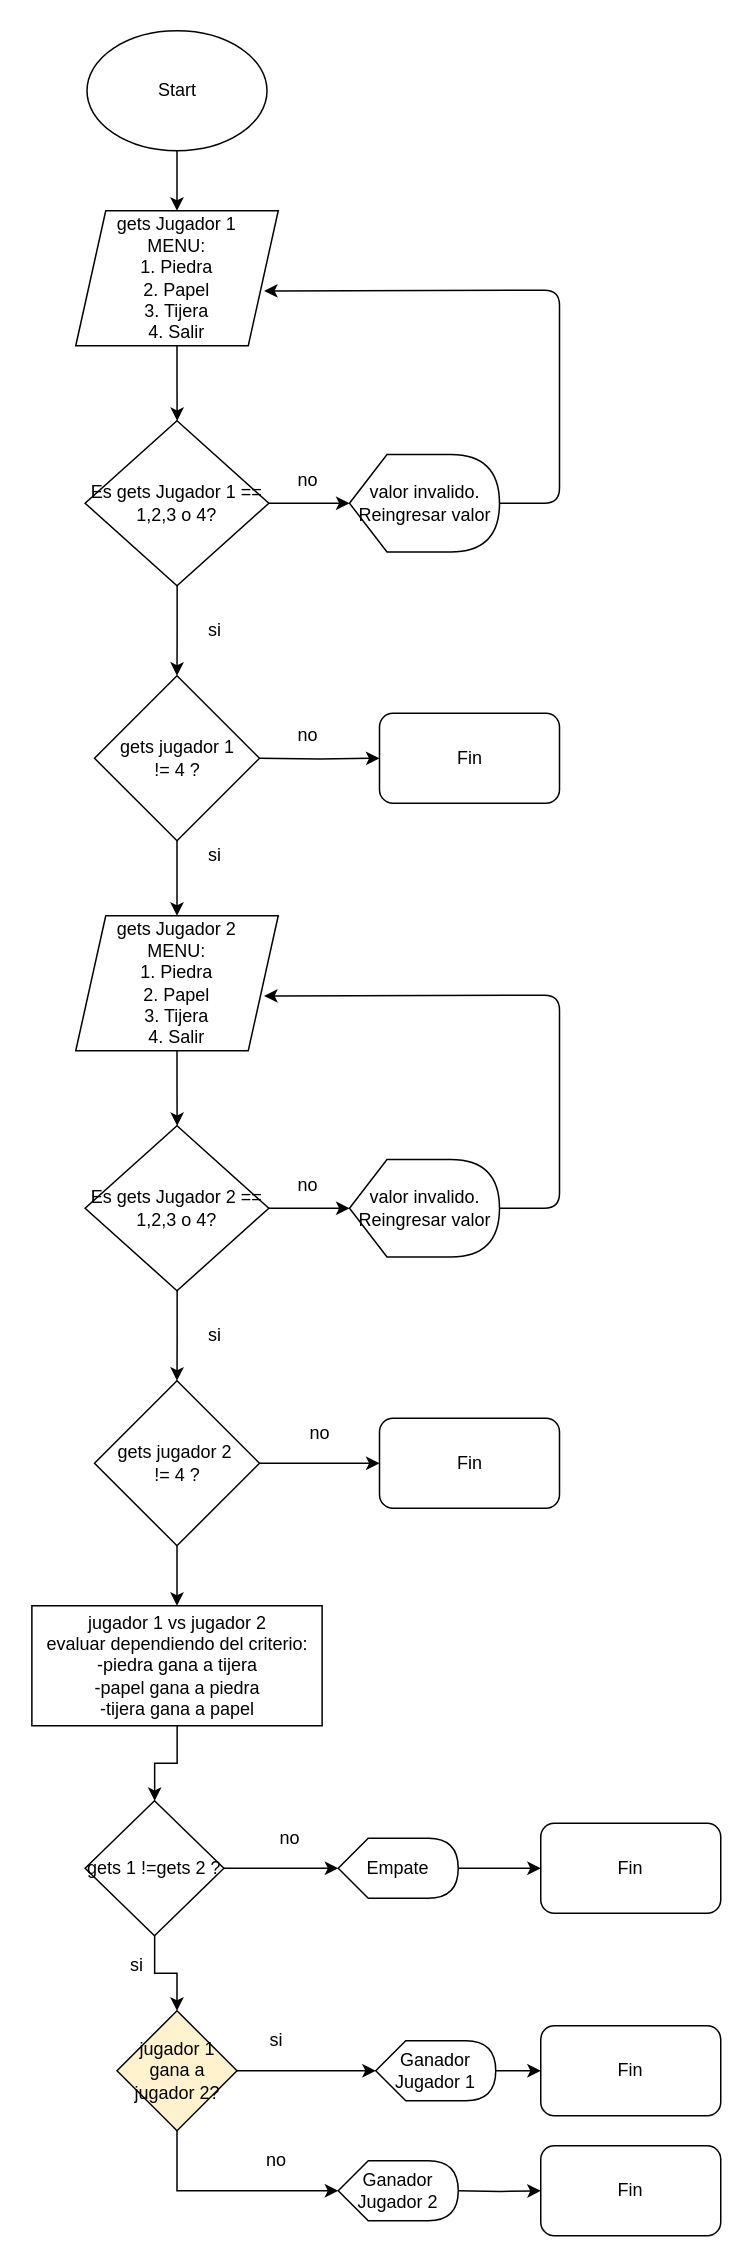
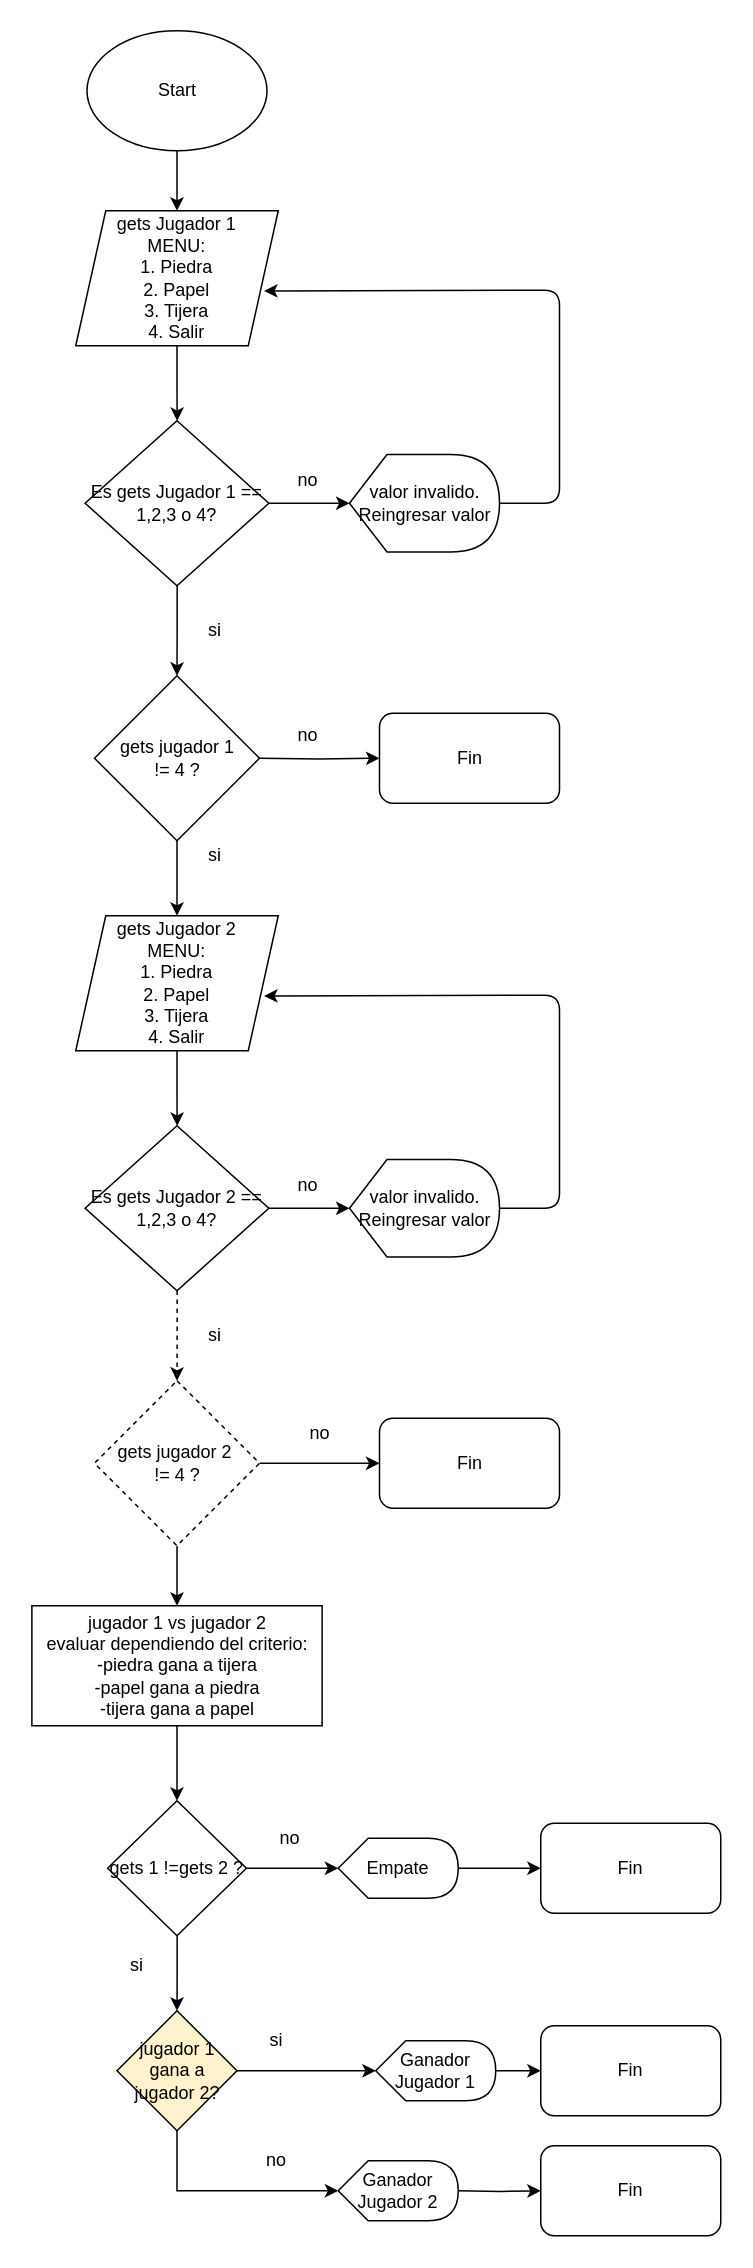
(177, 1332) -> (177, 1332)
(177, 1463) -> (177, 1463)
(155, 1868) -> (177, 1868)
